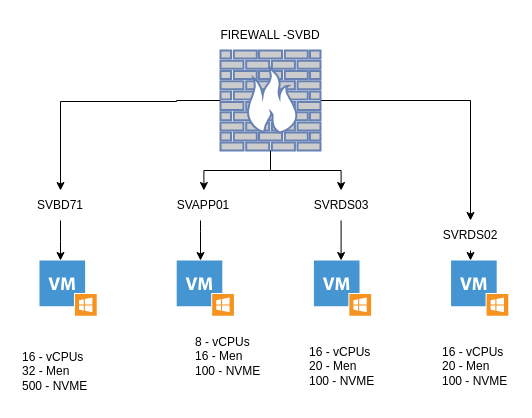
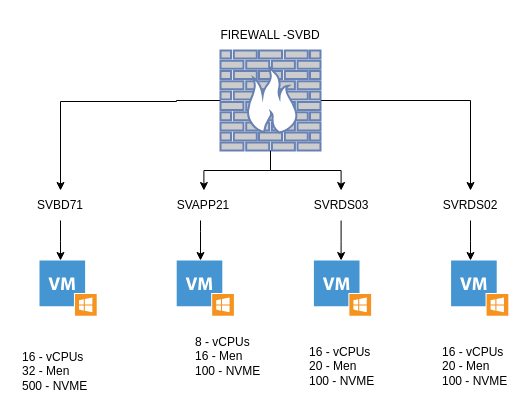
(204, 206) -> (204, 206)
(471, 236) -> (471, 206)
